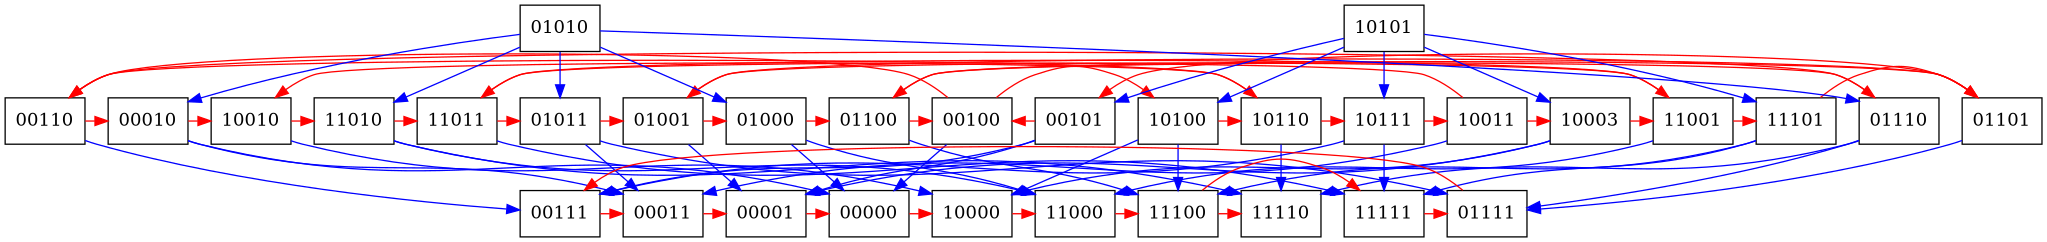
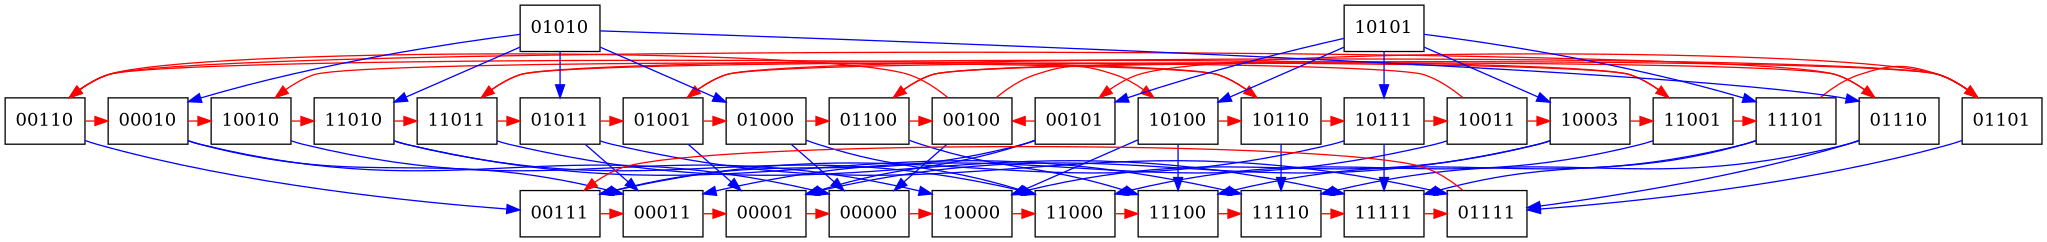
(1275, 159) -> (1326, 214)
